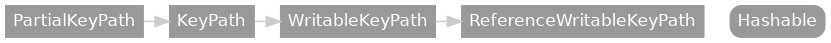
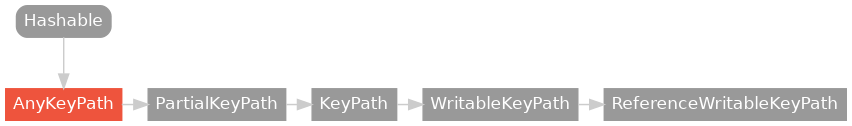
none -> (64, 105)
